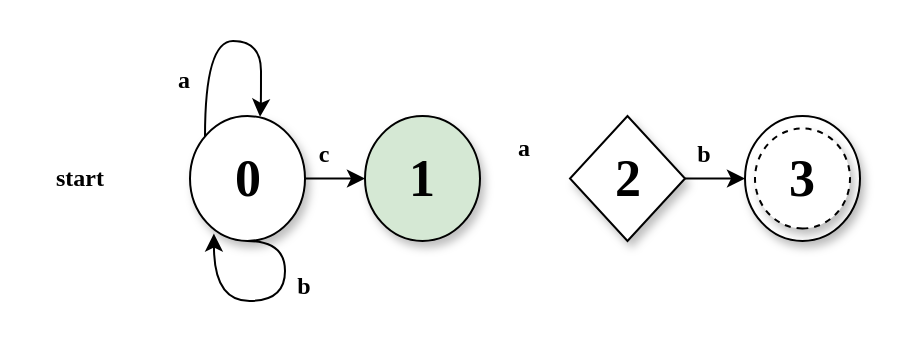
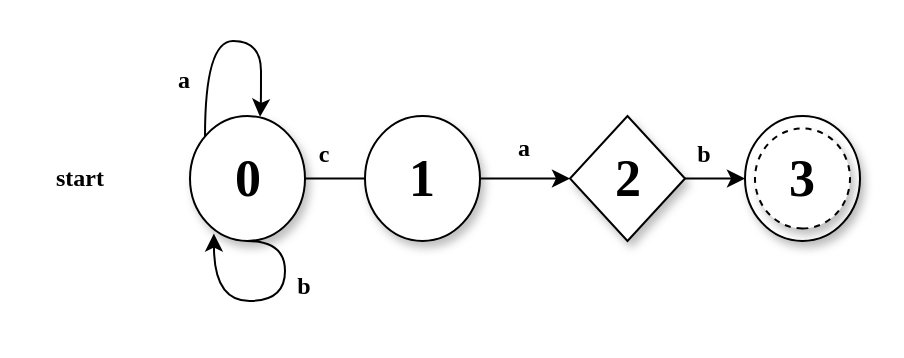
(349, 179) -> (354, 179)
(423, 179) -> (423, 179)
none -> (519, 179)
